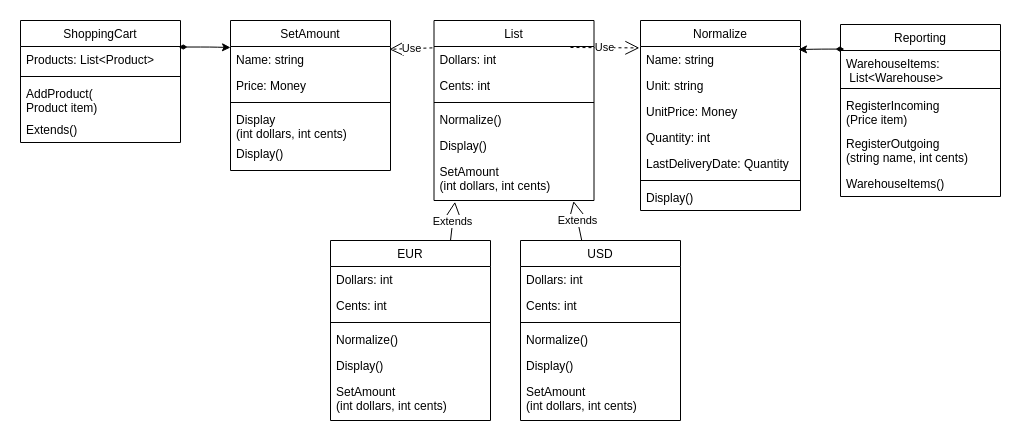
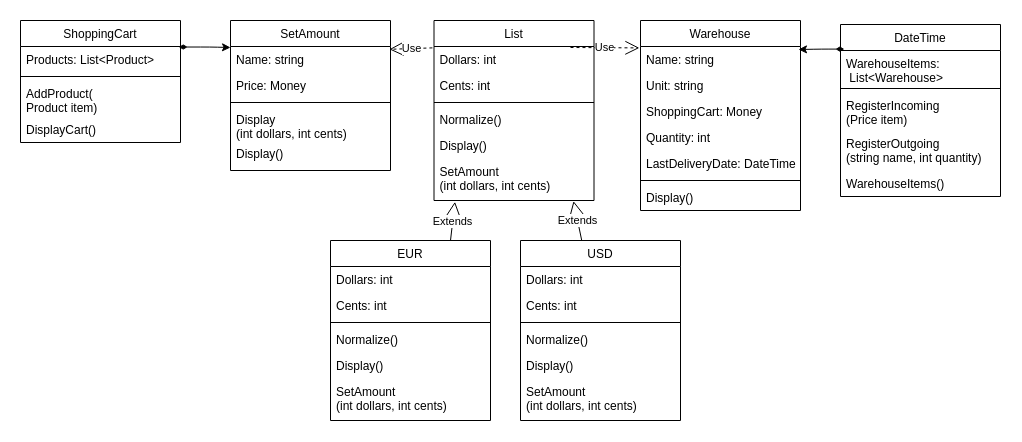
(720, 34) -> (720, 34)
(920, 38) -> (920, 38)
(694, 112) -> (705, 112)
(56, 130) -> (67, 130)
(897, 144) -> (897, 144)
(726, 164) -> (726, 164)
